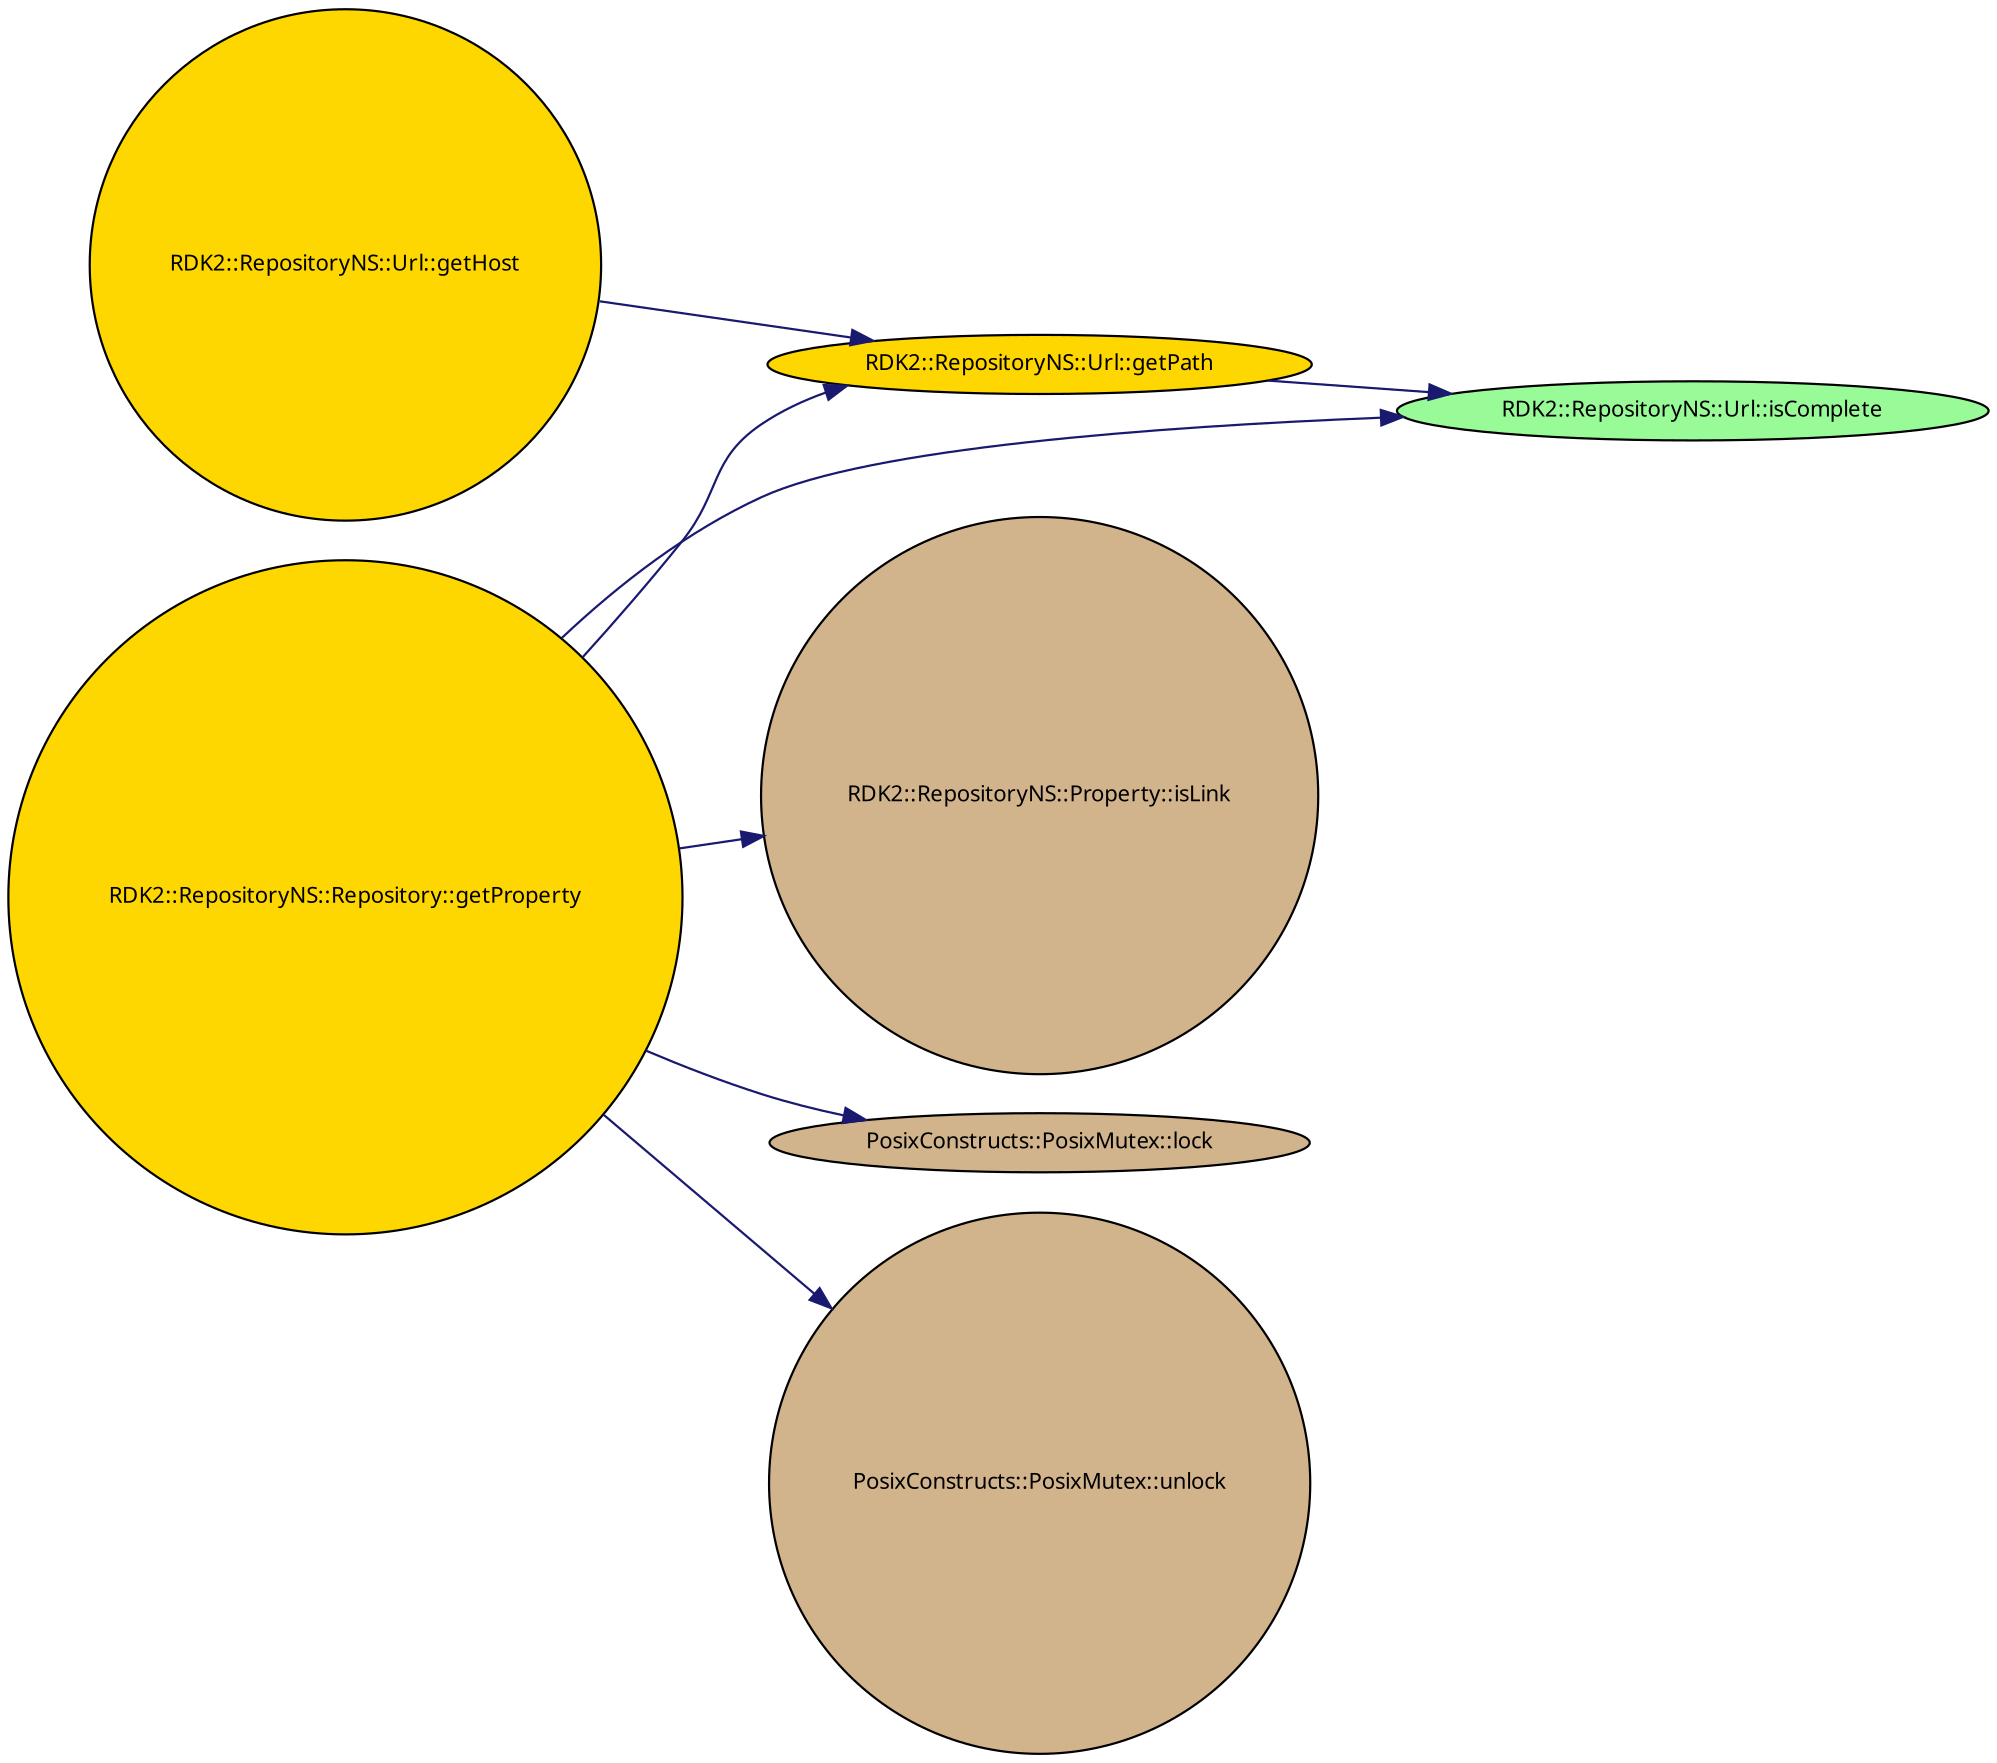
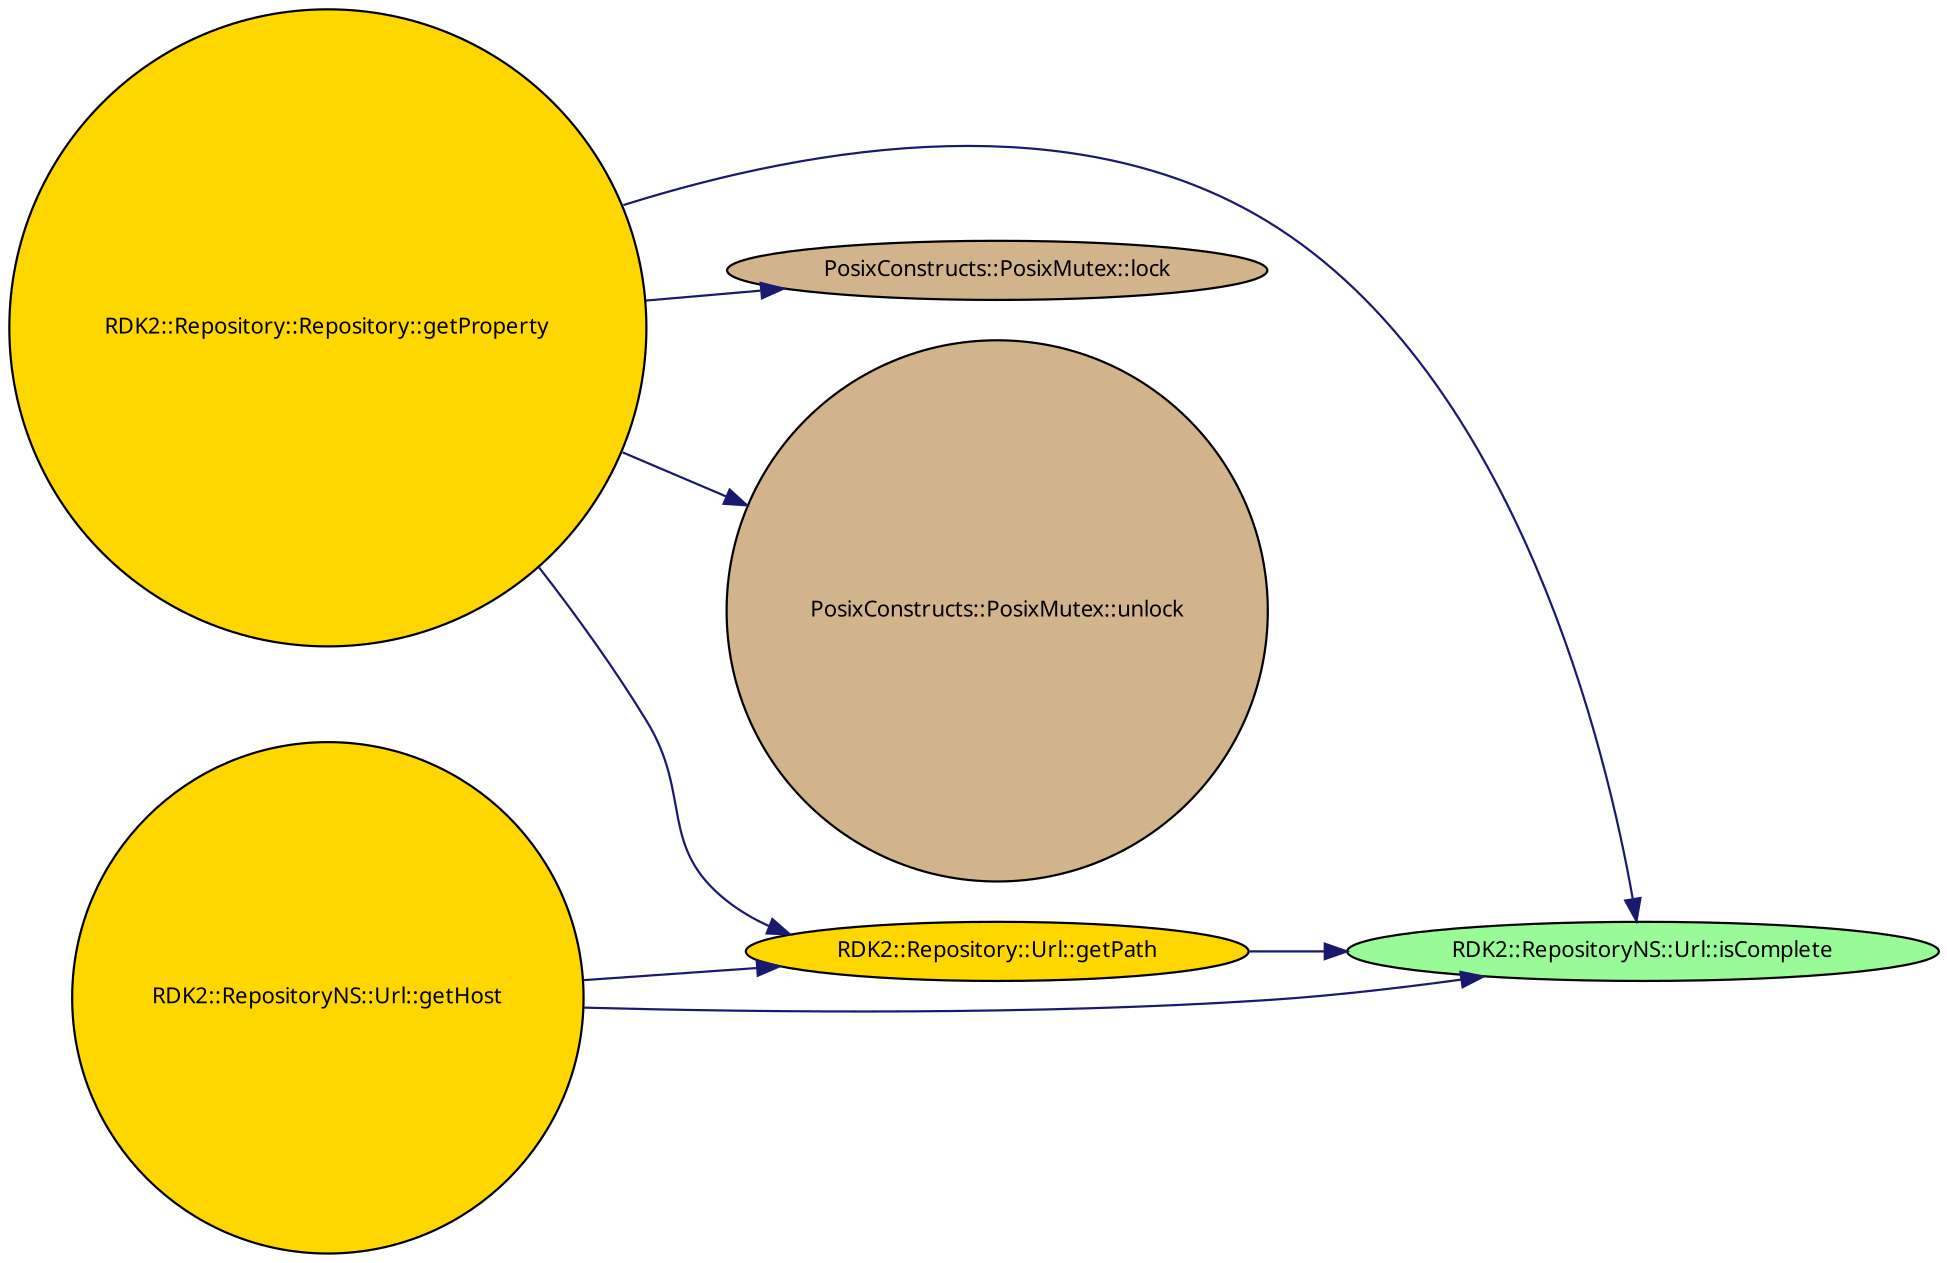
(1040, 364) -> (997, 951)
(1040, 796) -> none
(345, 897) -> (328, 328)
none -> (1023, 1010)
